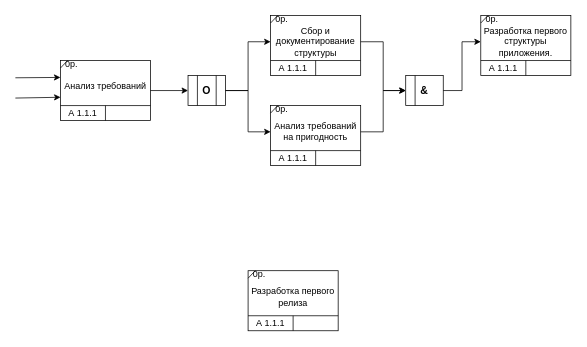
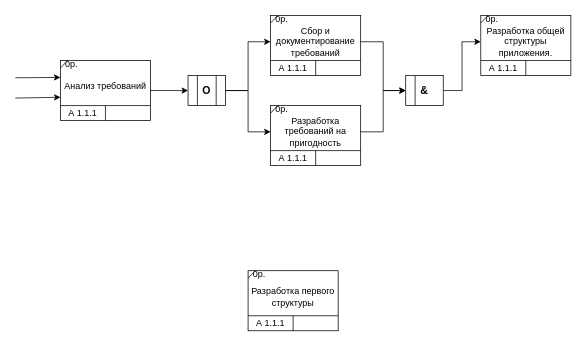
(315, 42) -> (315, 42)
(525, 42) -> (525, 42)
(315, 132) -> (315, 132)
(293, 297) -> (293, 297)
